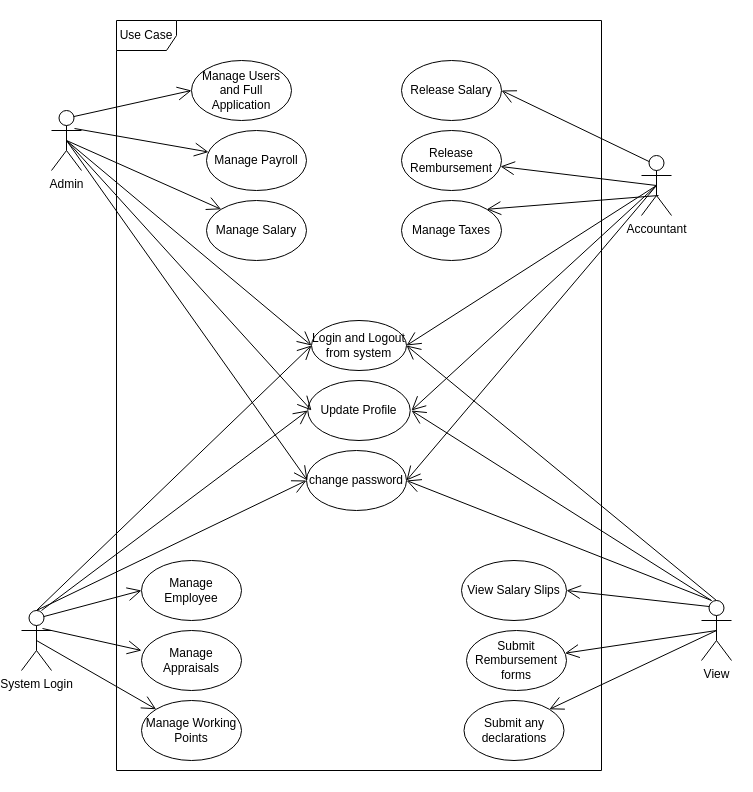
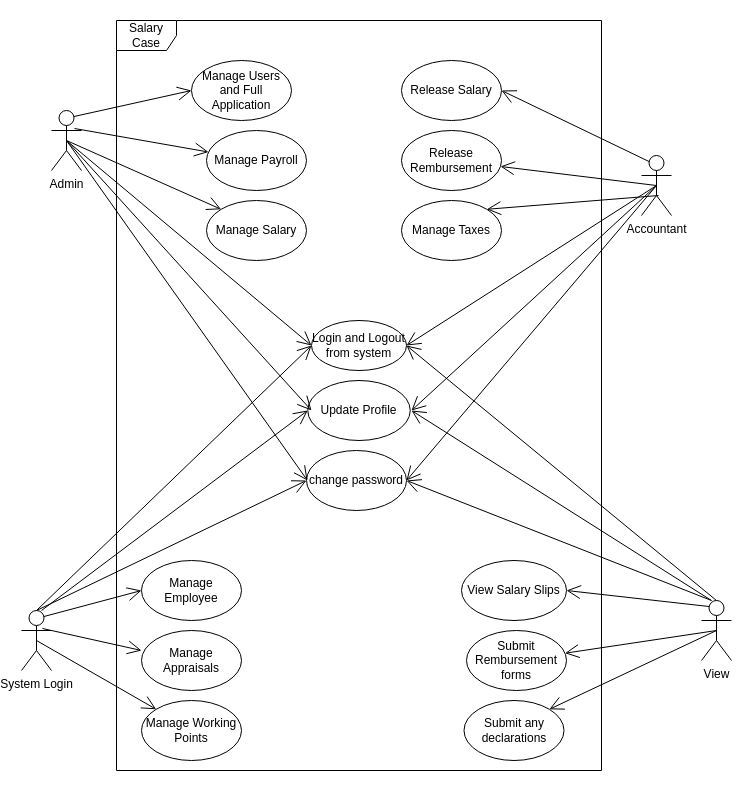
(147, 36) -> (147, 36)
